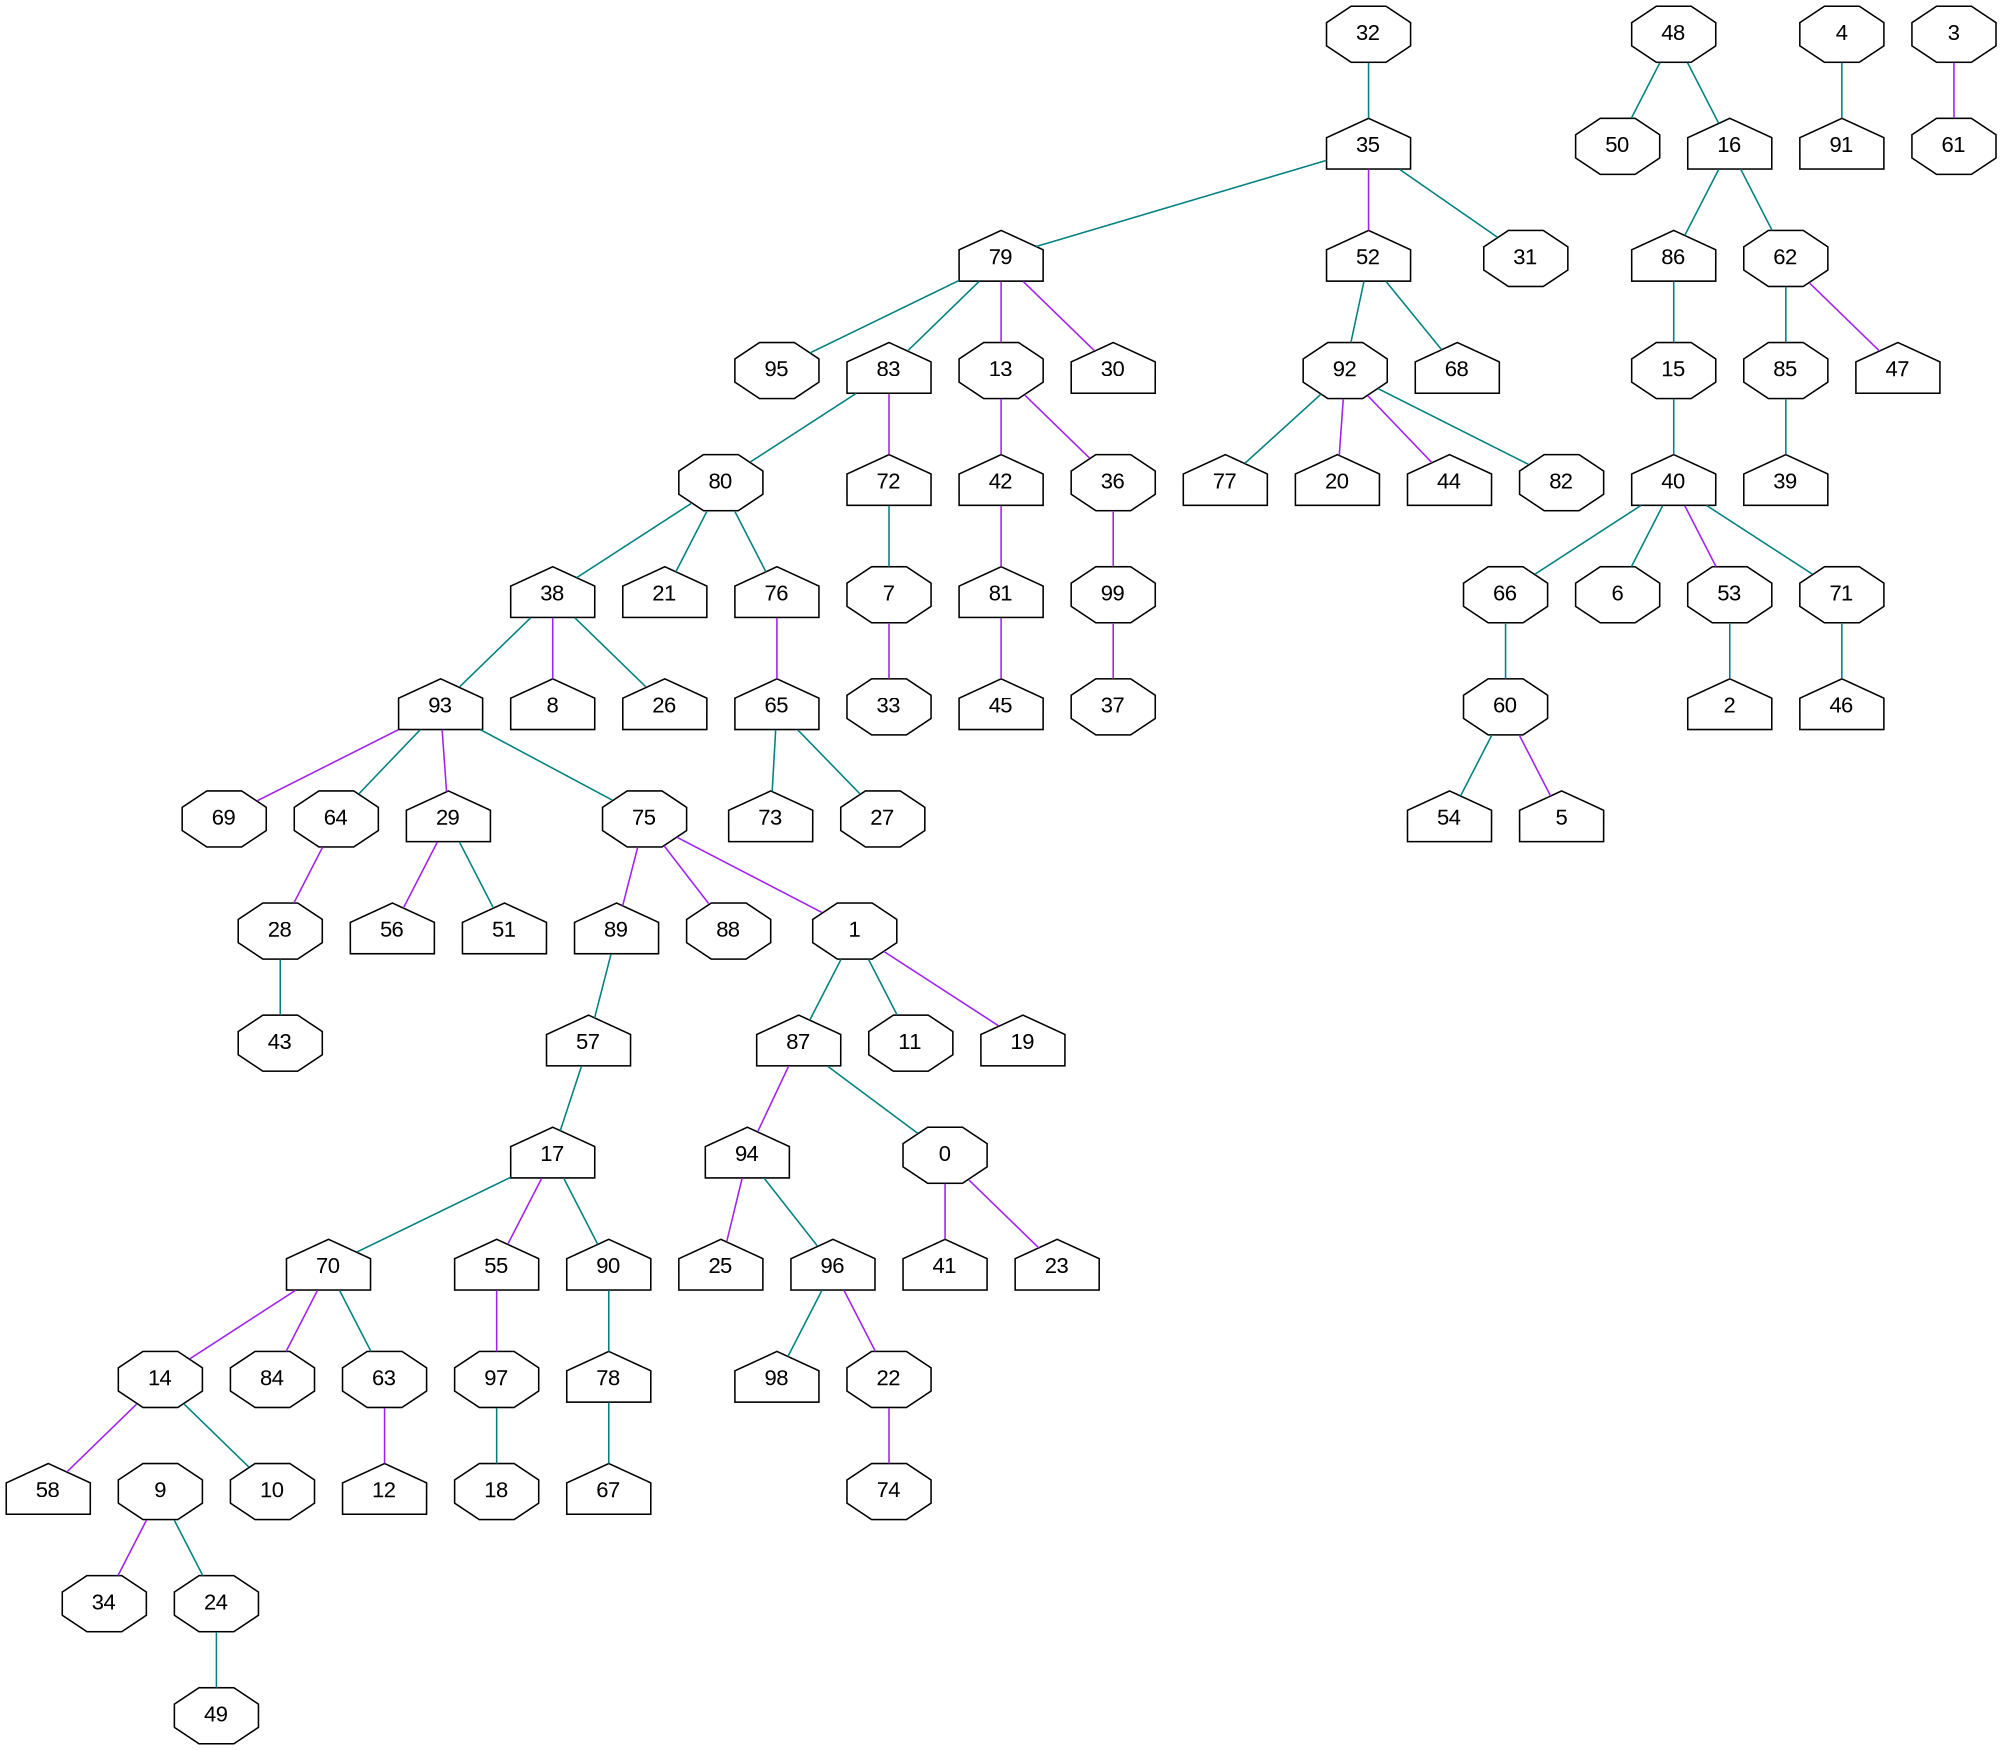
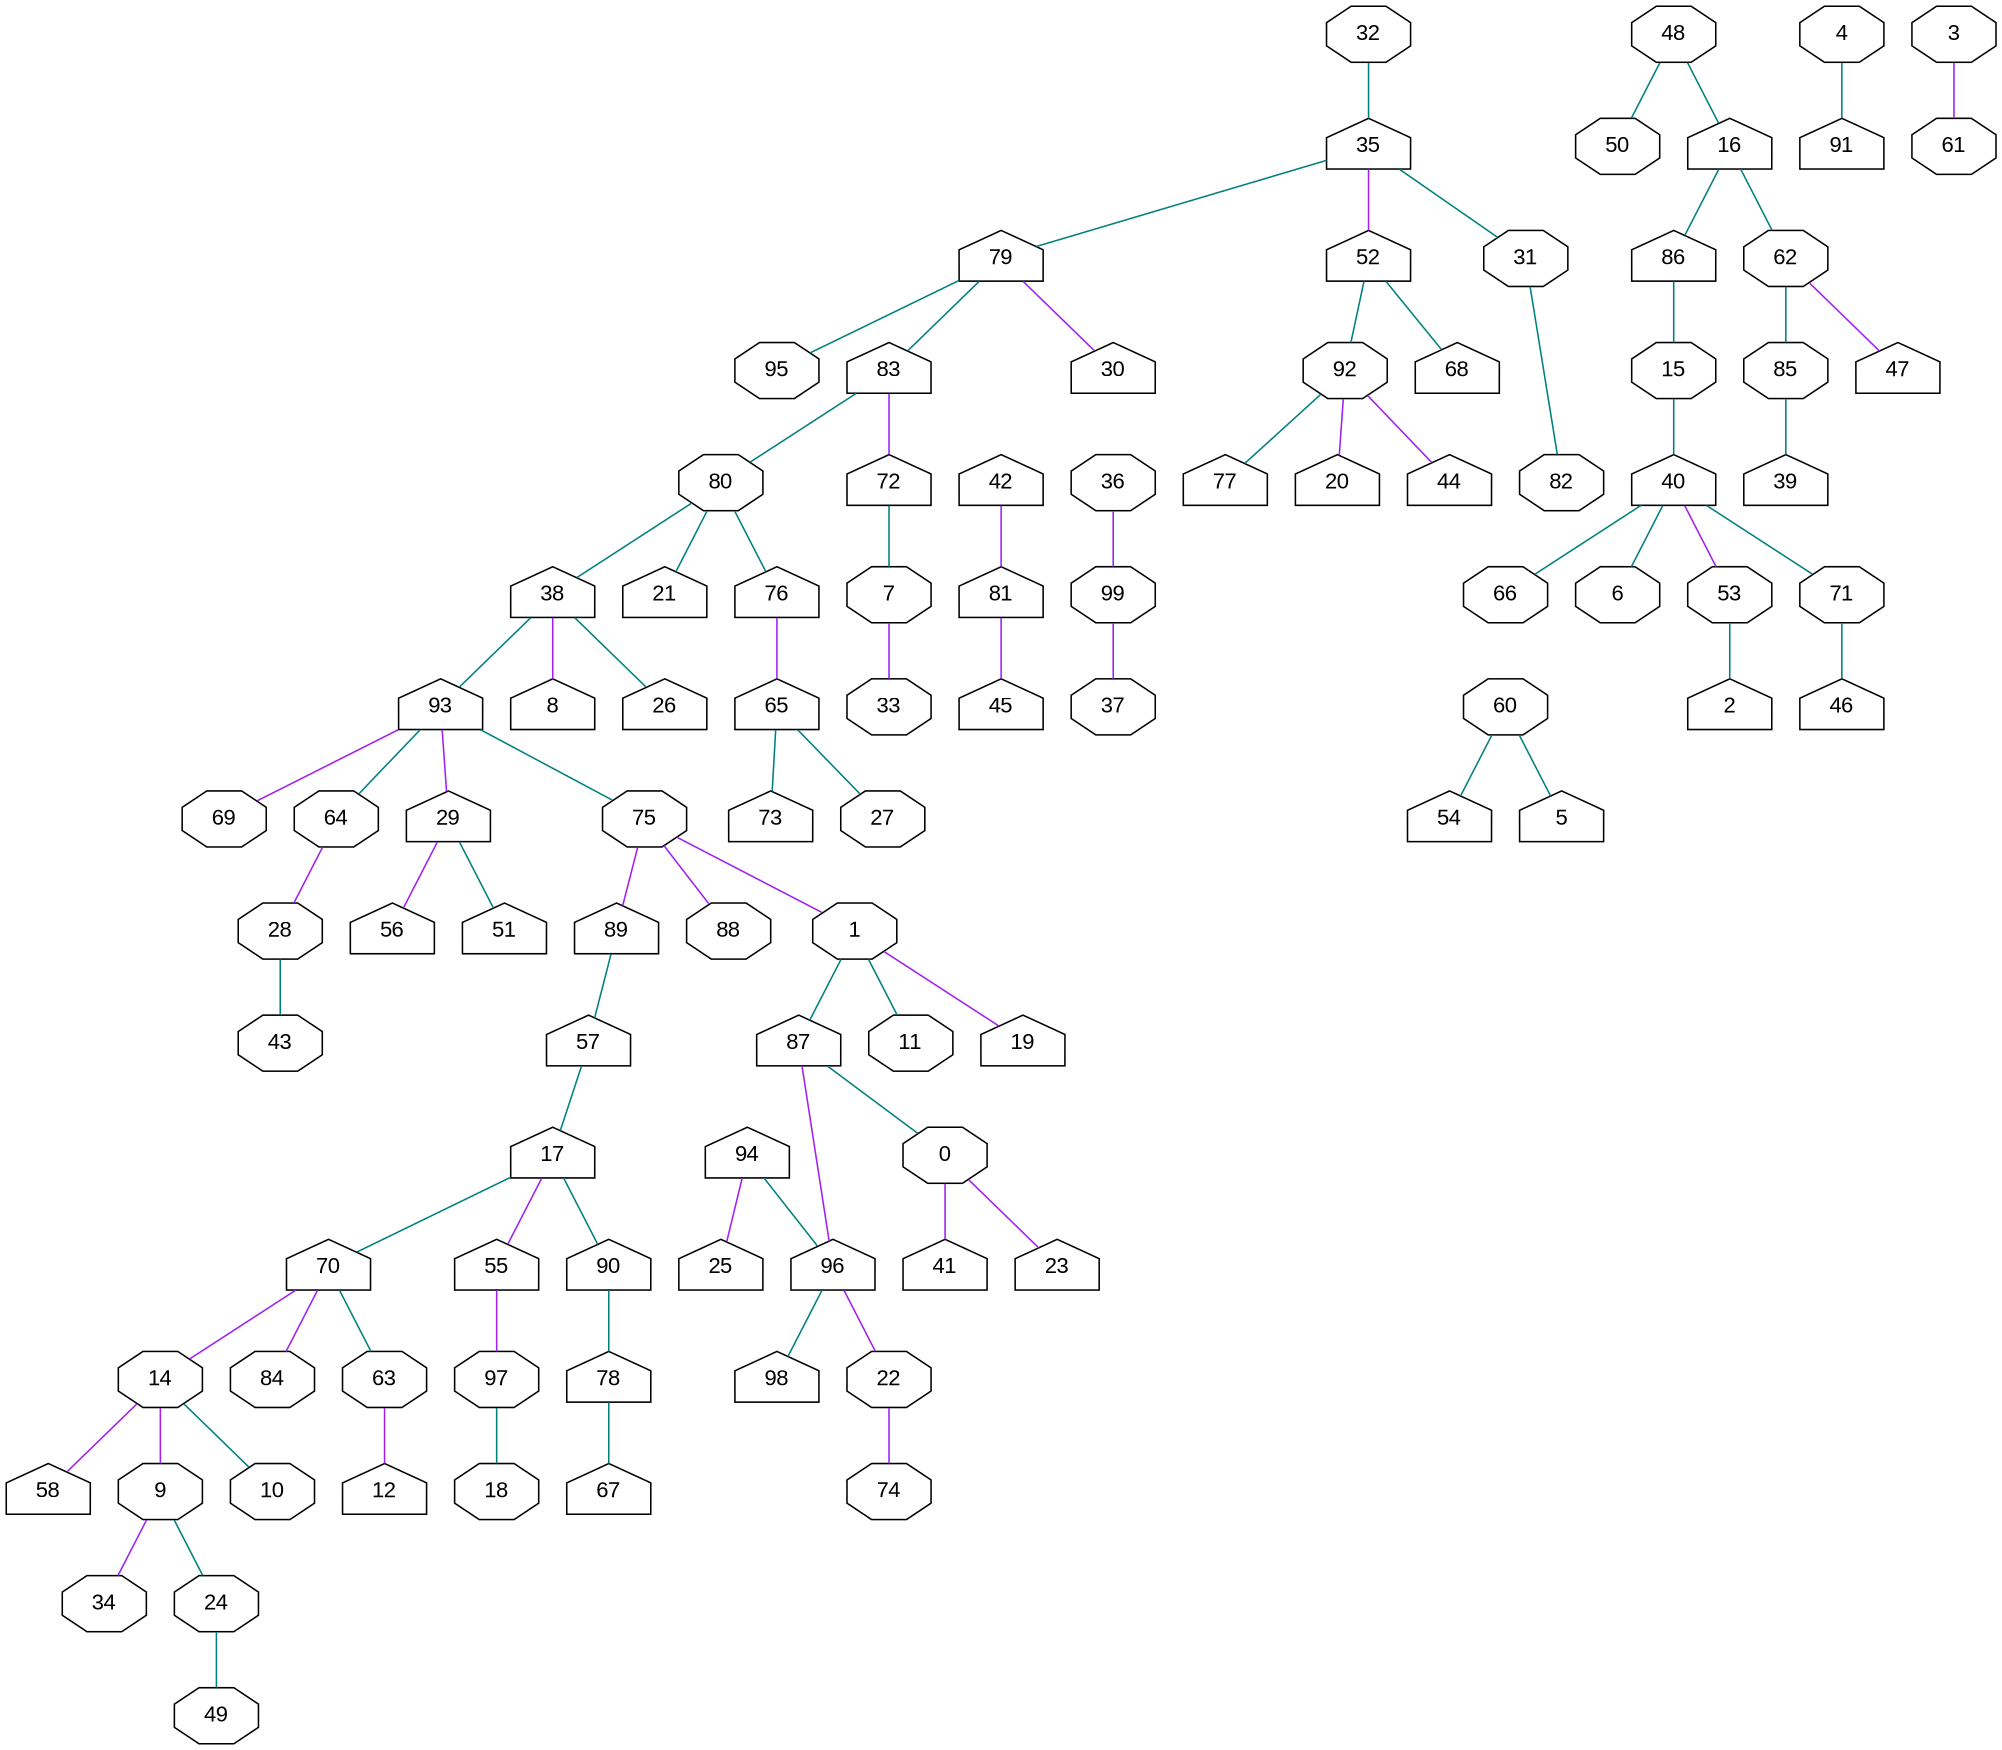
(1001, 371) -> none
(1453, 427) -> (1544, 371)
(1506, 651) -> none
(1535, 766) -> (1535, 766)
(773, 1099) -> (816, 1153)
none -> (160, 1436)
